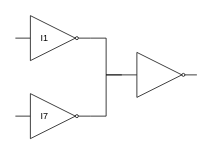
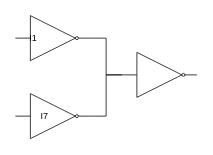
(45, 38) -> (33, 38)
